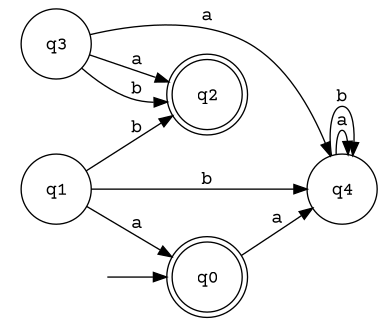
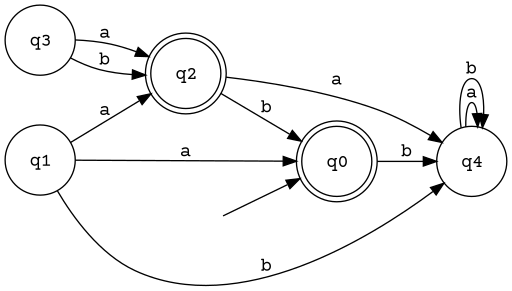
(233, 36) -> (331, 96)
none -> (255, 114)
(137, 127) -> (105, 110)
(277, 218) -> (407, 151)
